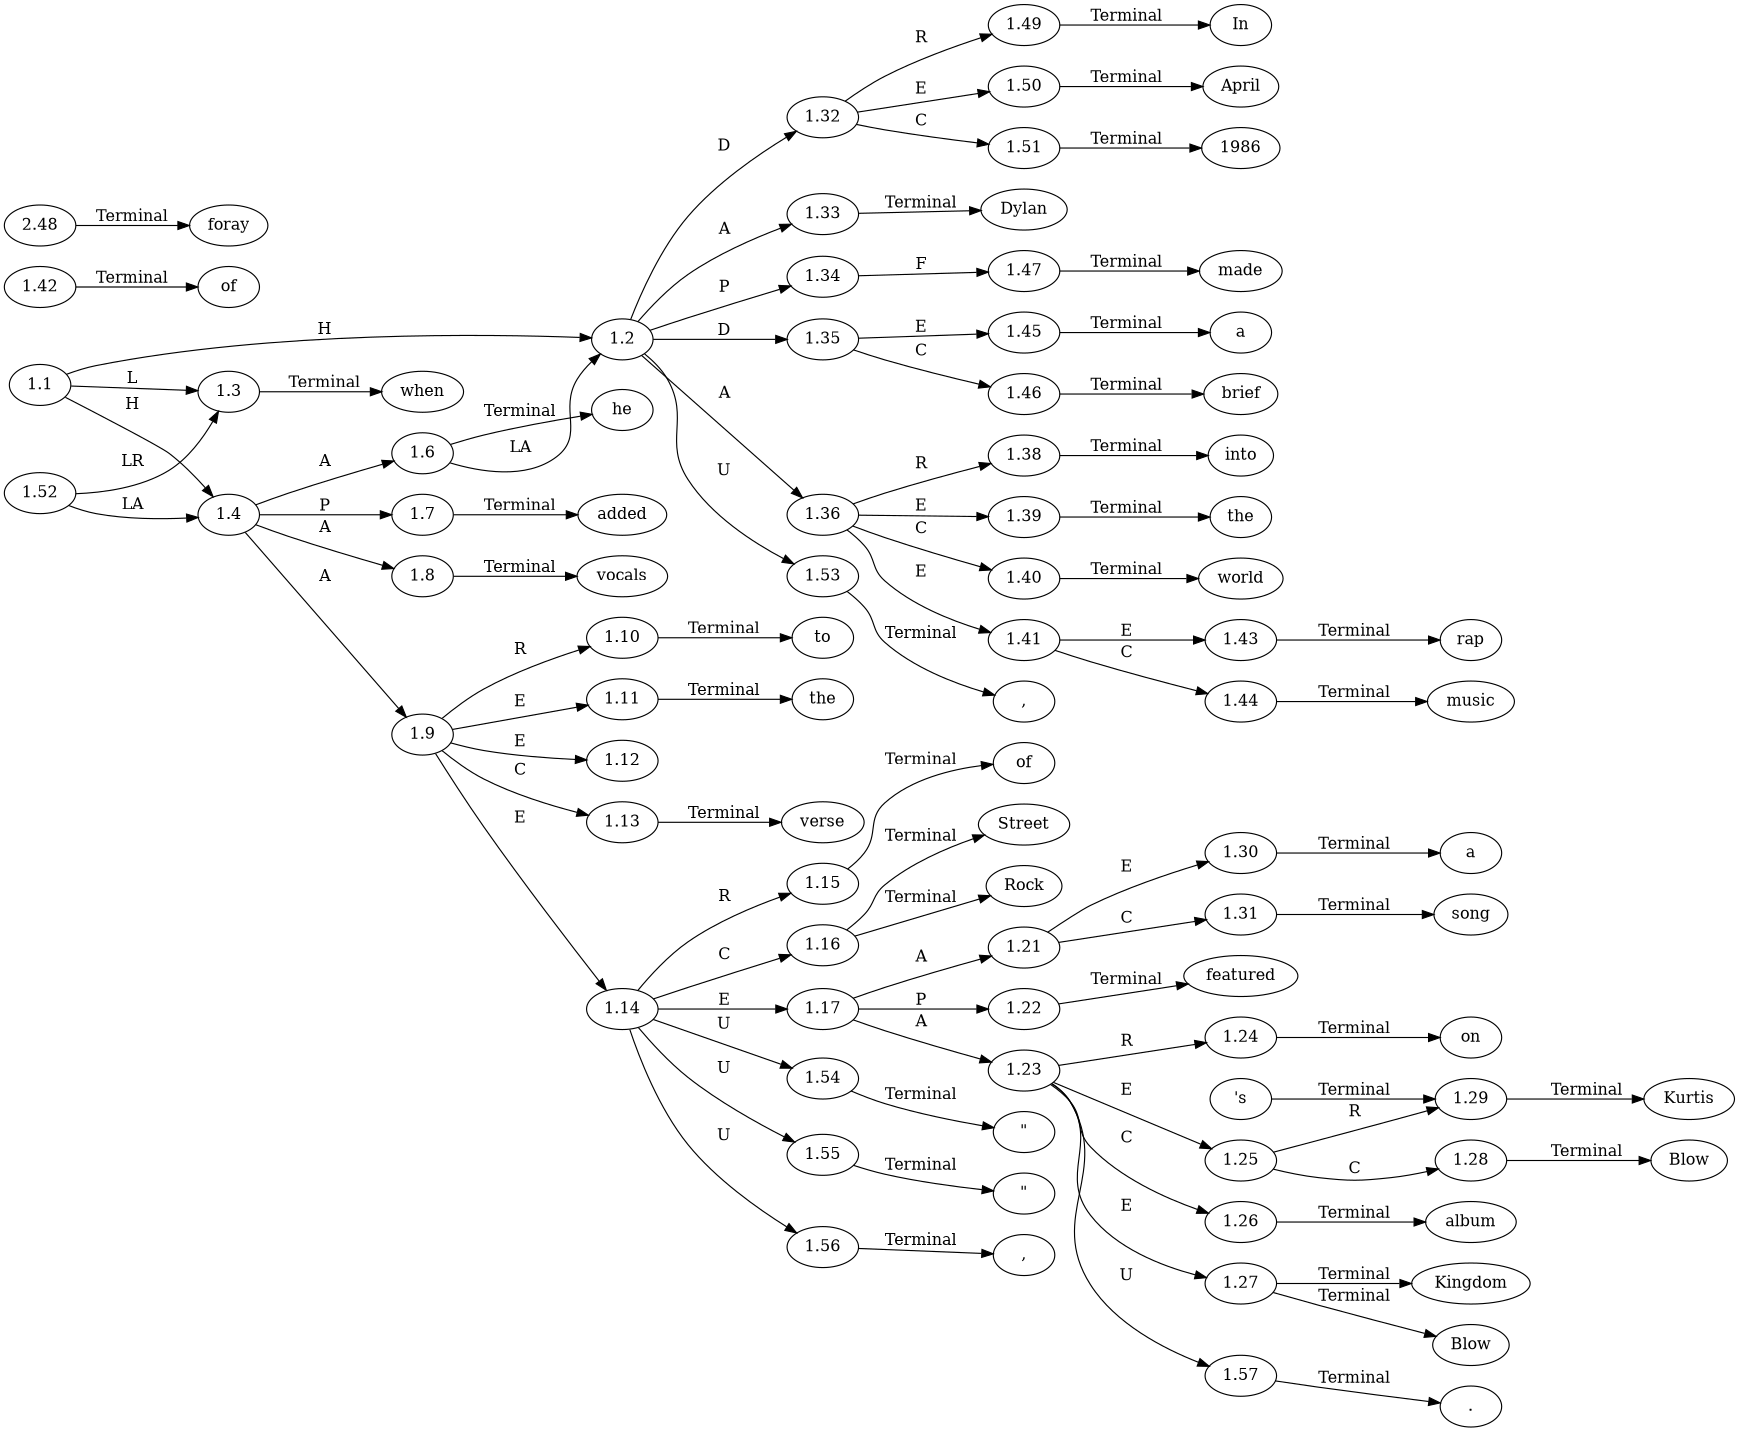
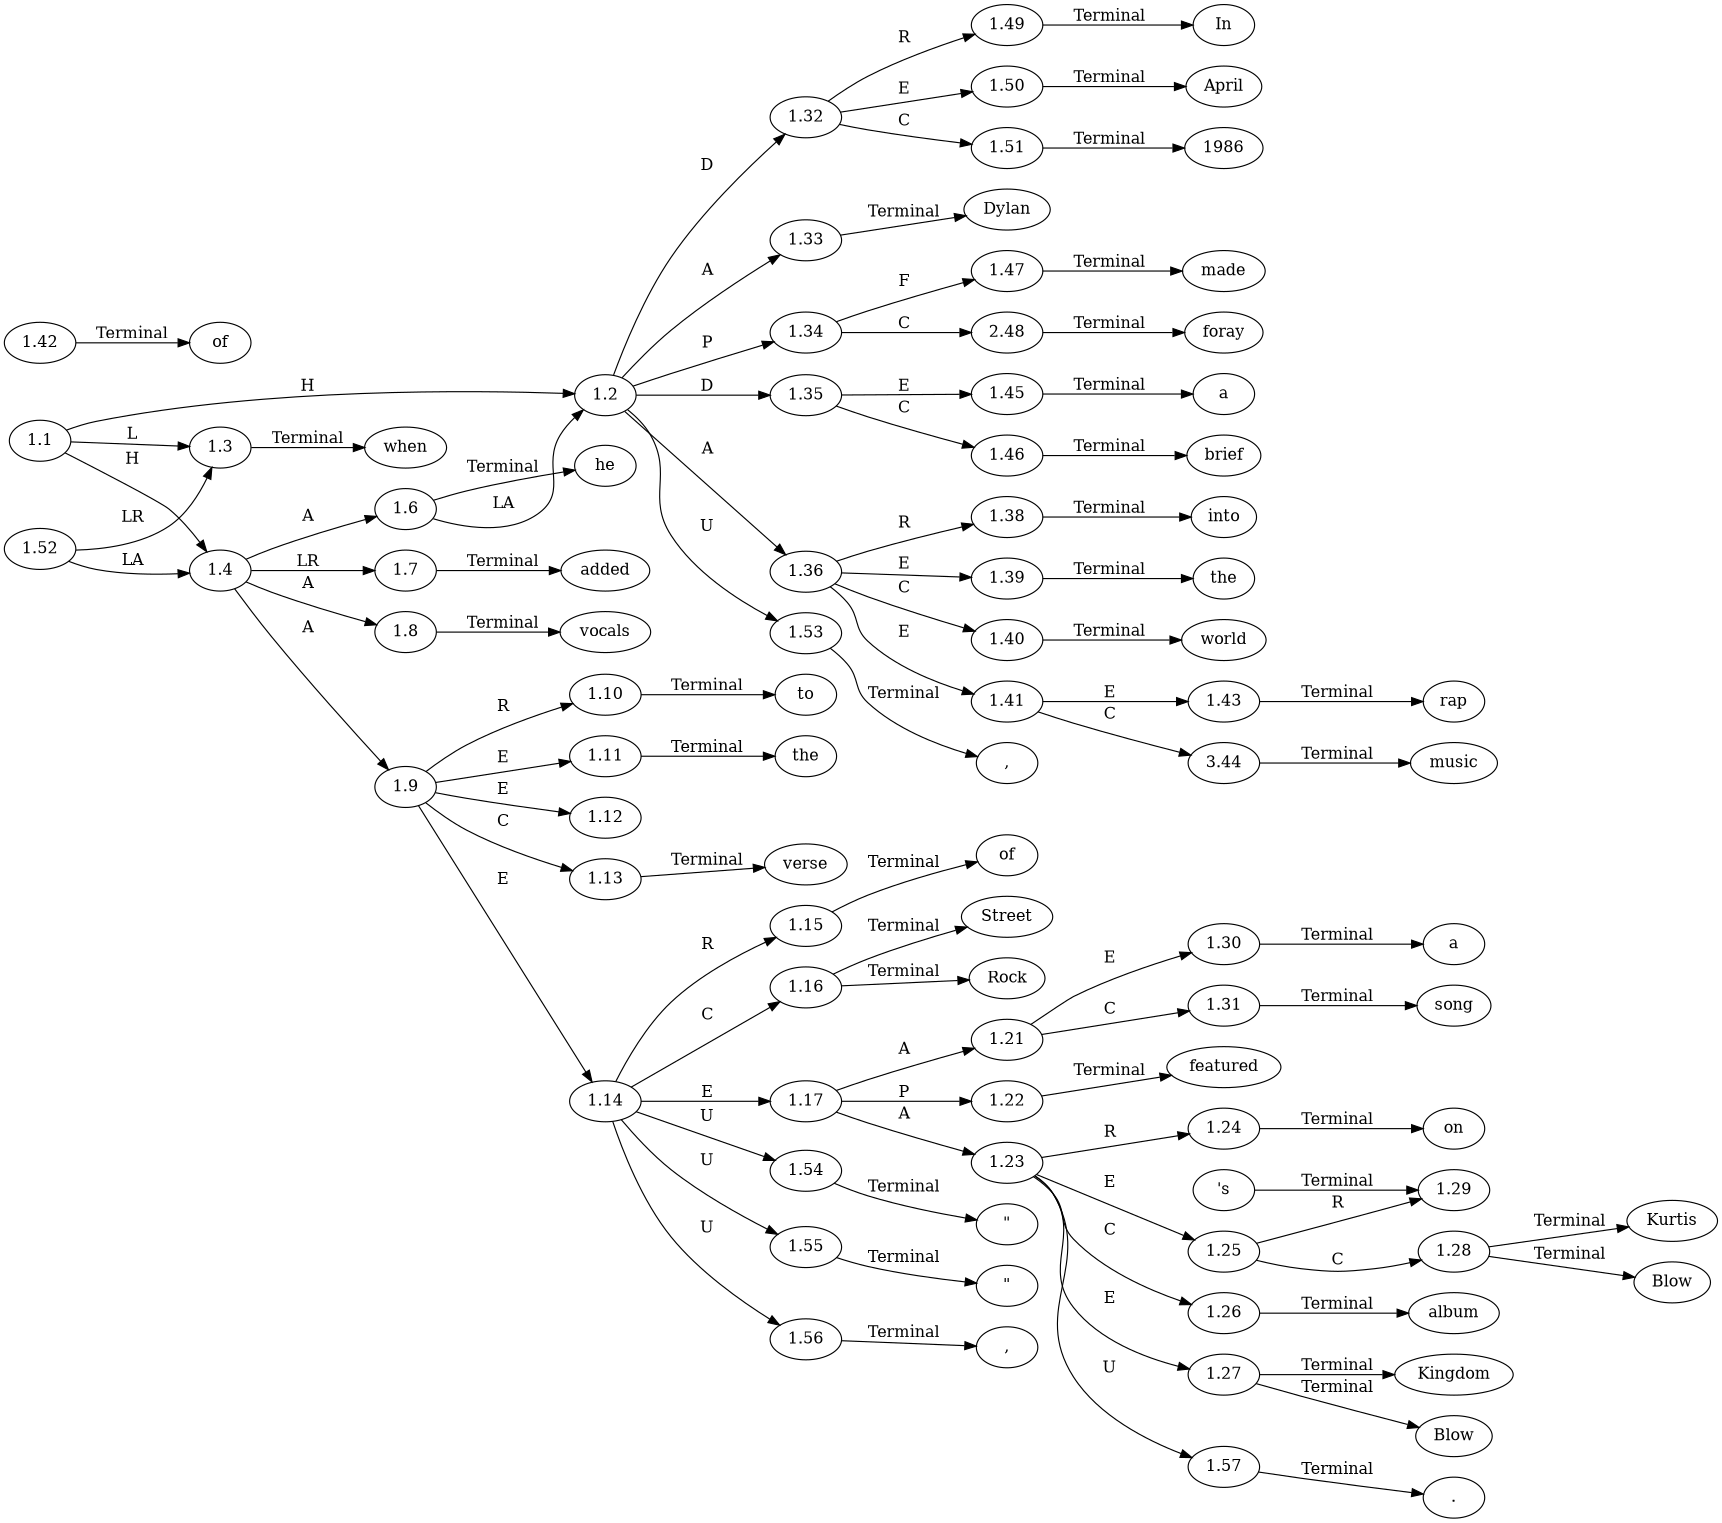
none -> (901, 333)
(325, 506) -> (308, 562)
(1241, 702) -> (1224, 763)
(1569, 1099) -> (1553, 1238)
